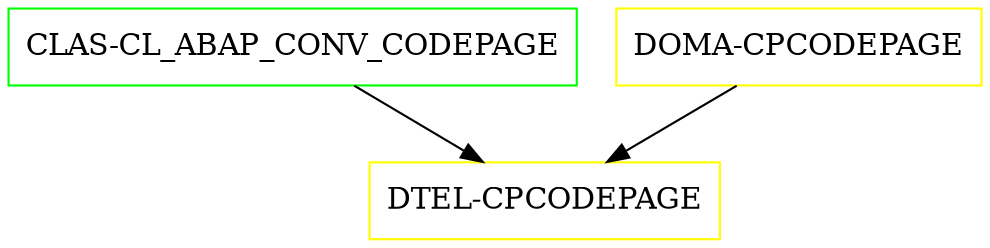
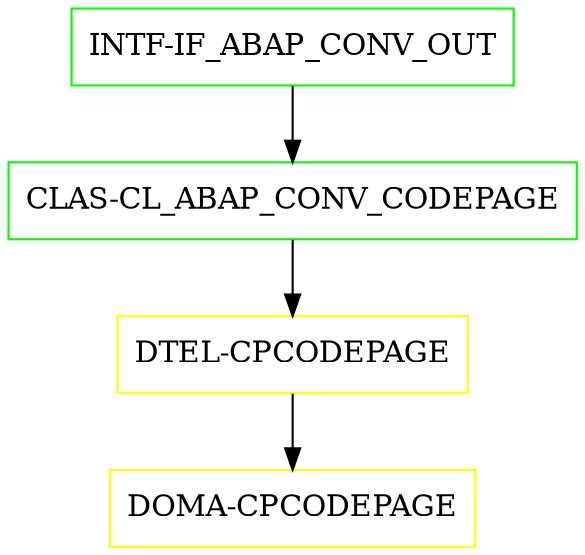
none -> (293, 47)
(682, 118) -> (293, 421)
